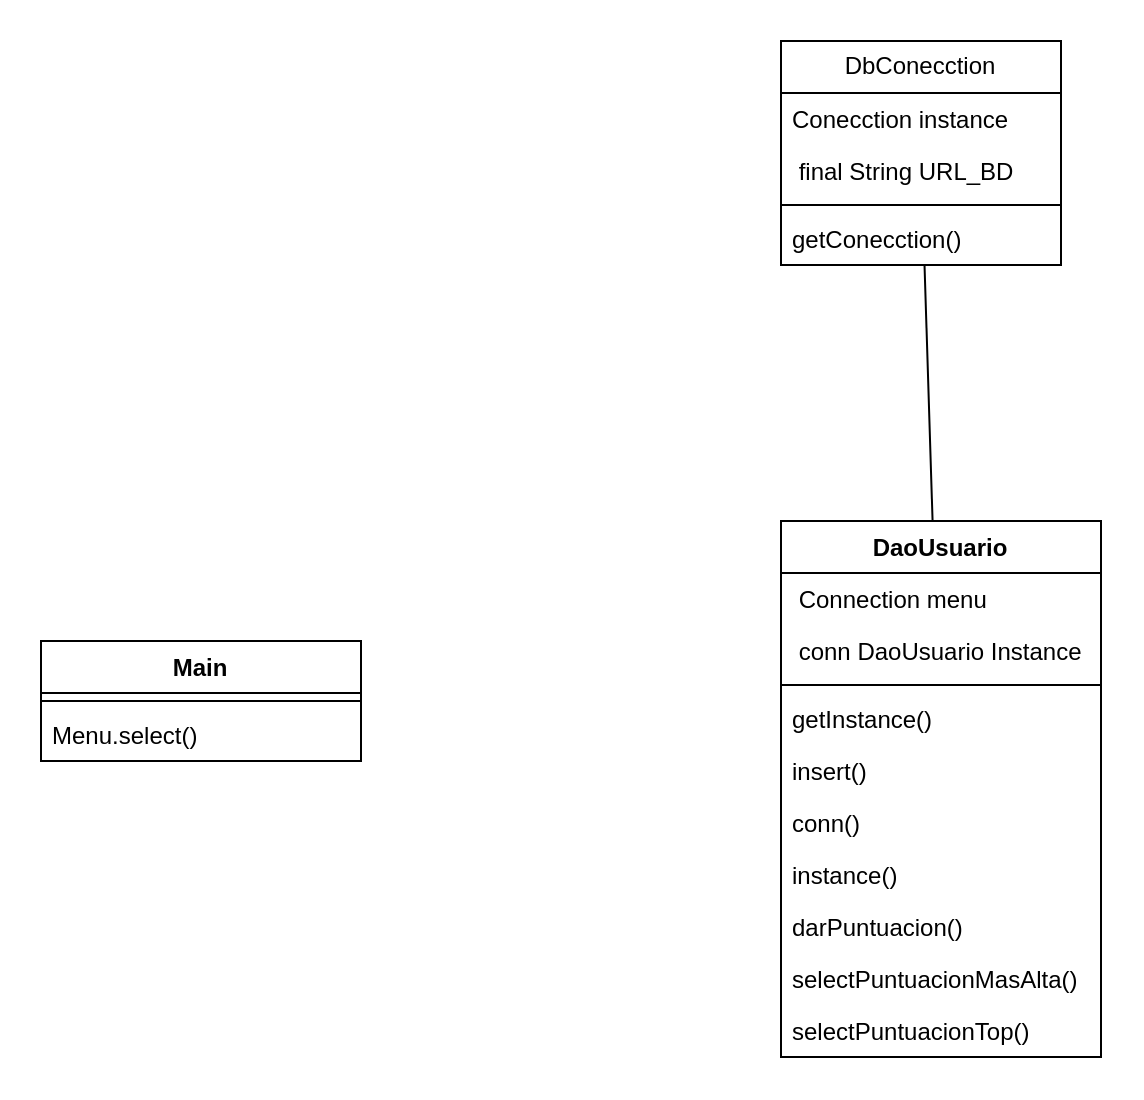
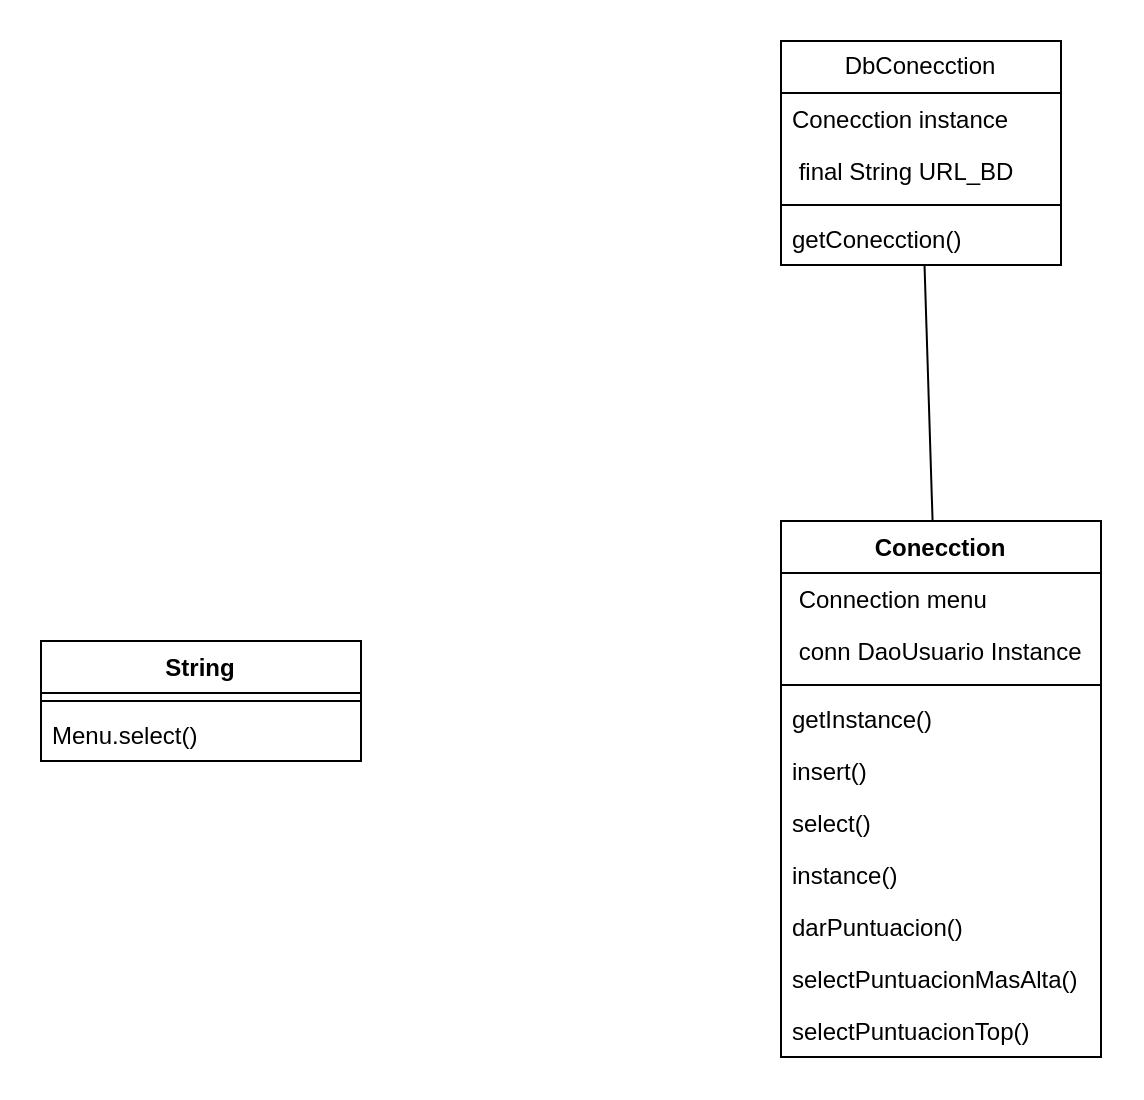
(941, 549) -> (941, 549)
(201, 669) -> (201, 669)
(833, 825) -> (844, 825)
